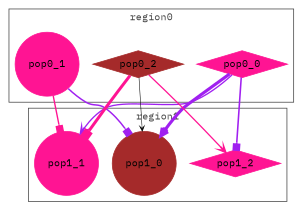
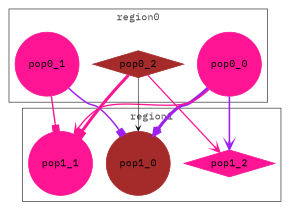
(242, 64) -> (229, 64)
(158, 104) -> (142, 104)
(239, 113) -> (229, 119)
